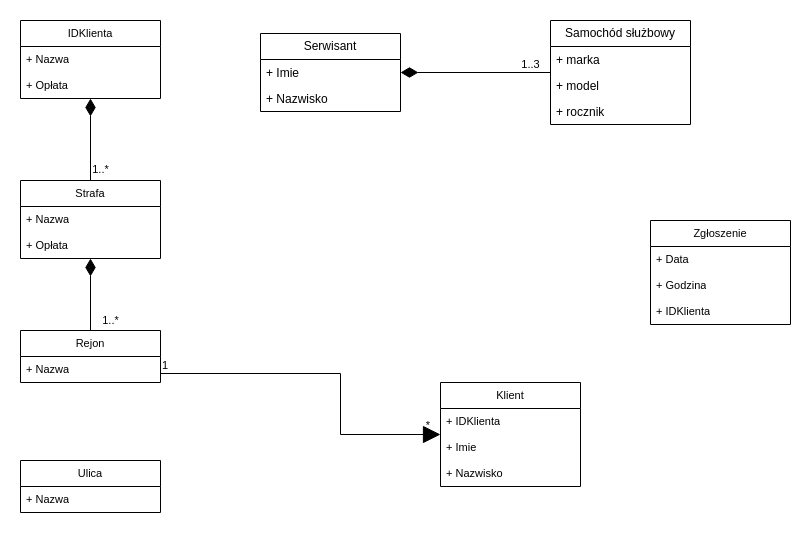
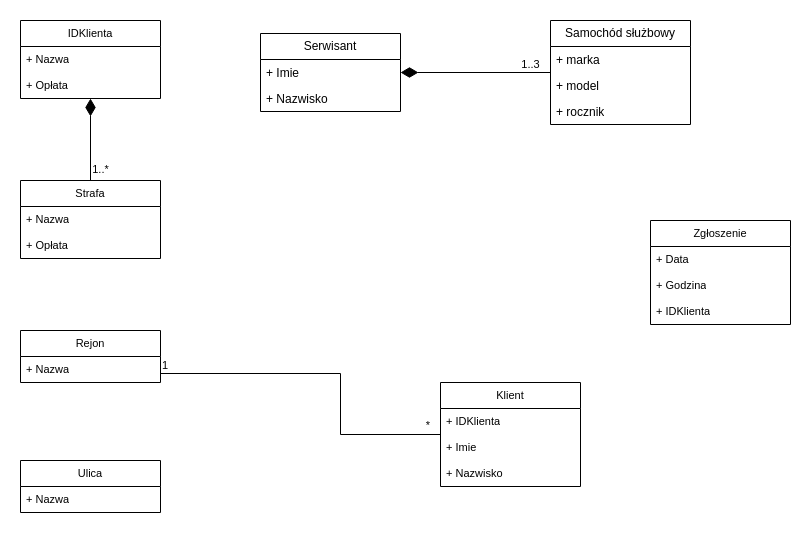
(91, 302) -> none
(422, 435) -> (430, 435)
